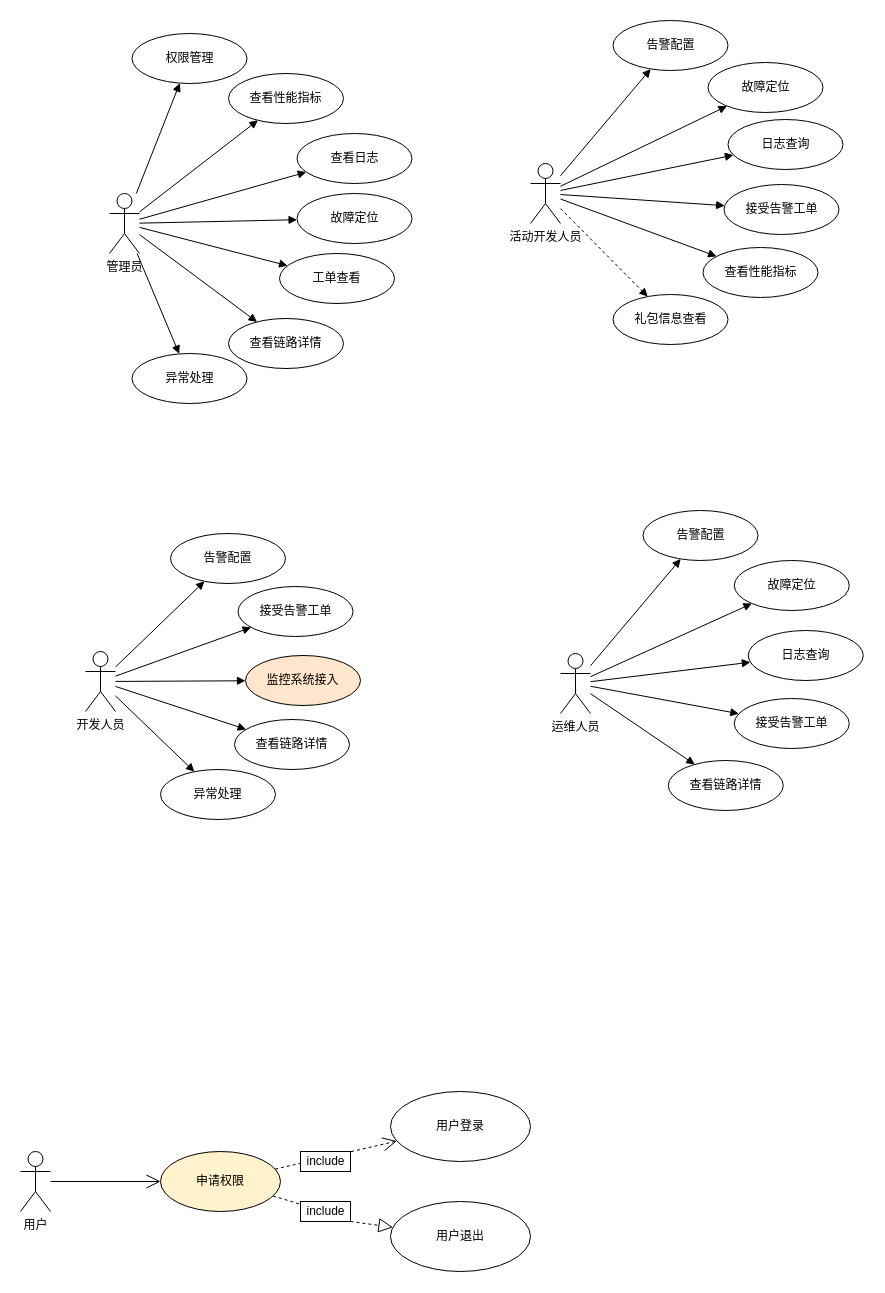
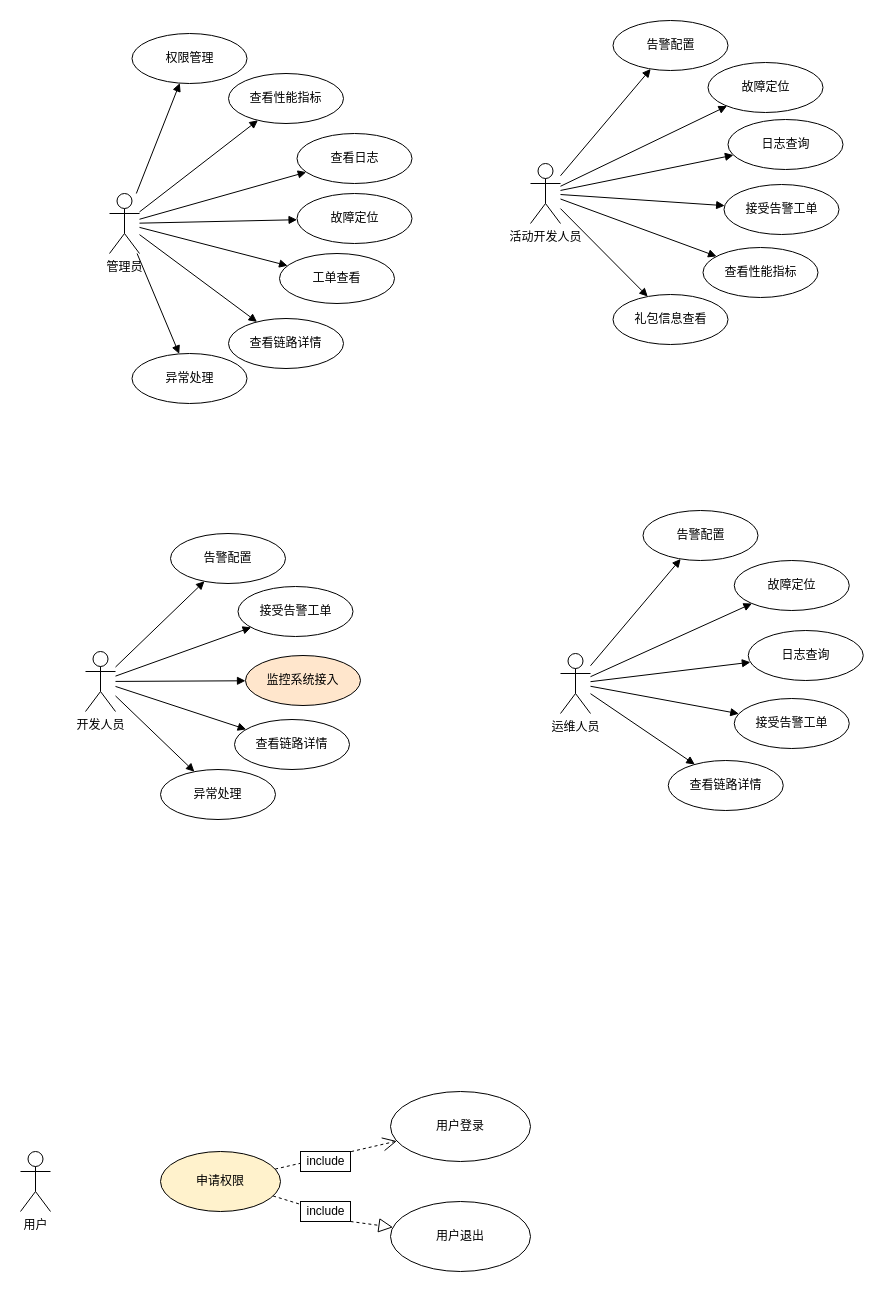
(601, 249) -> (601, 249)
(104, 1182) -> none
